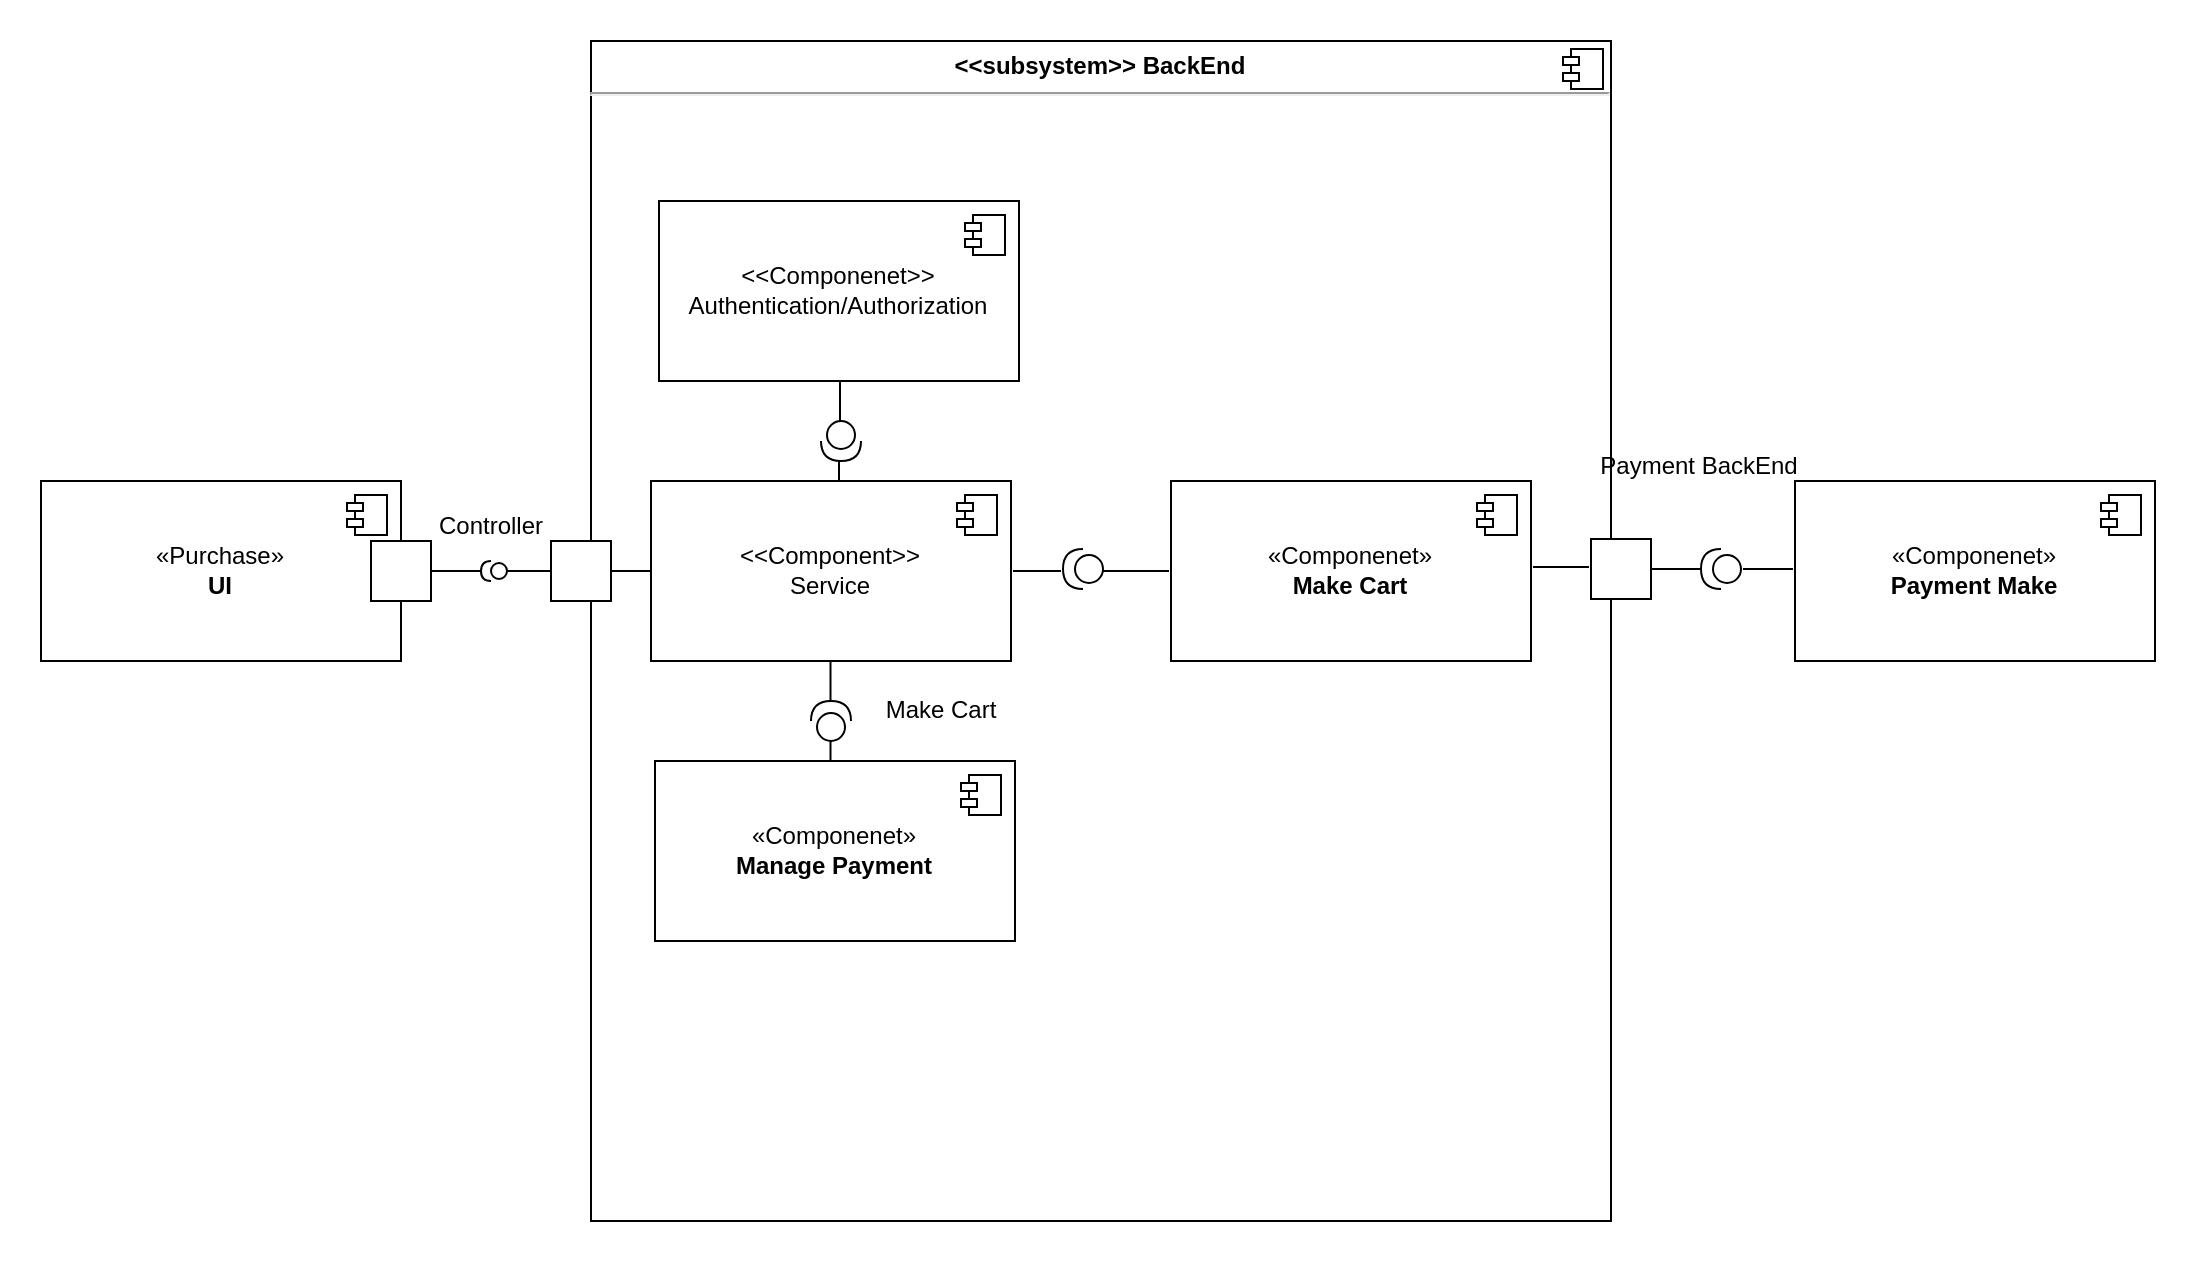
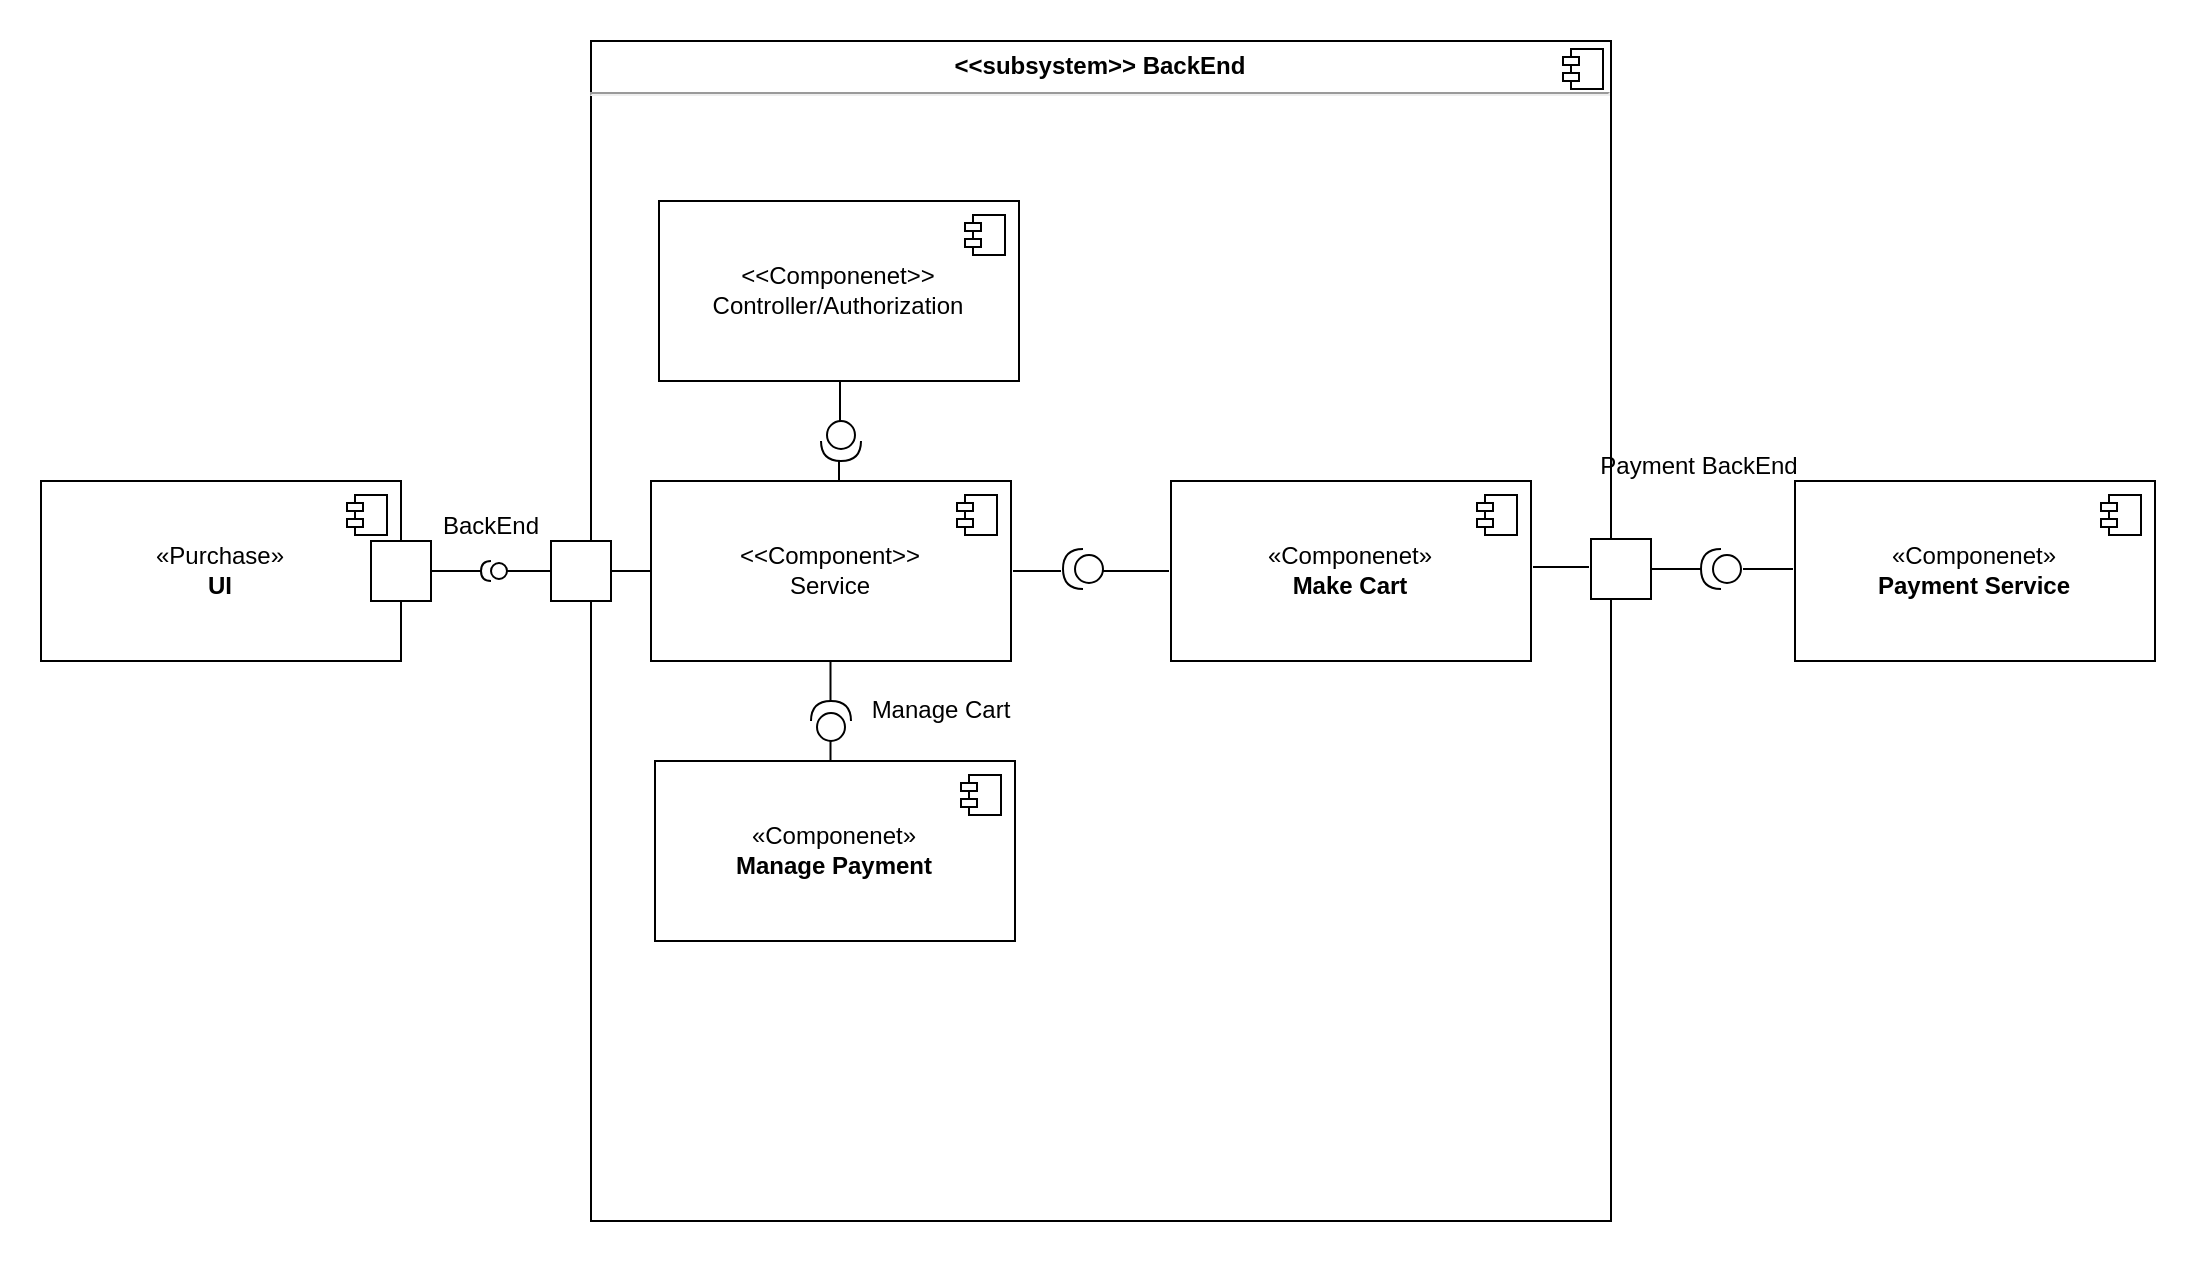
(839, 291) -> (839, 291)
(492, 527) -> (492, 527)
(1975, 571) -> (1975, 571)
(942, 711) -> (942, 711)
